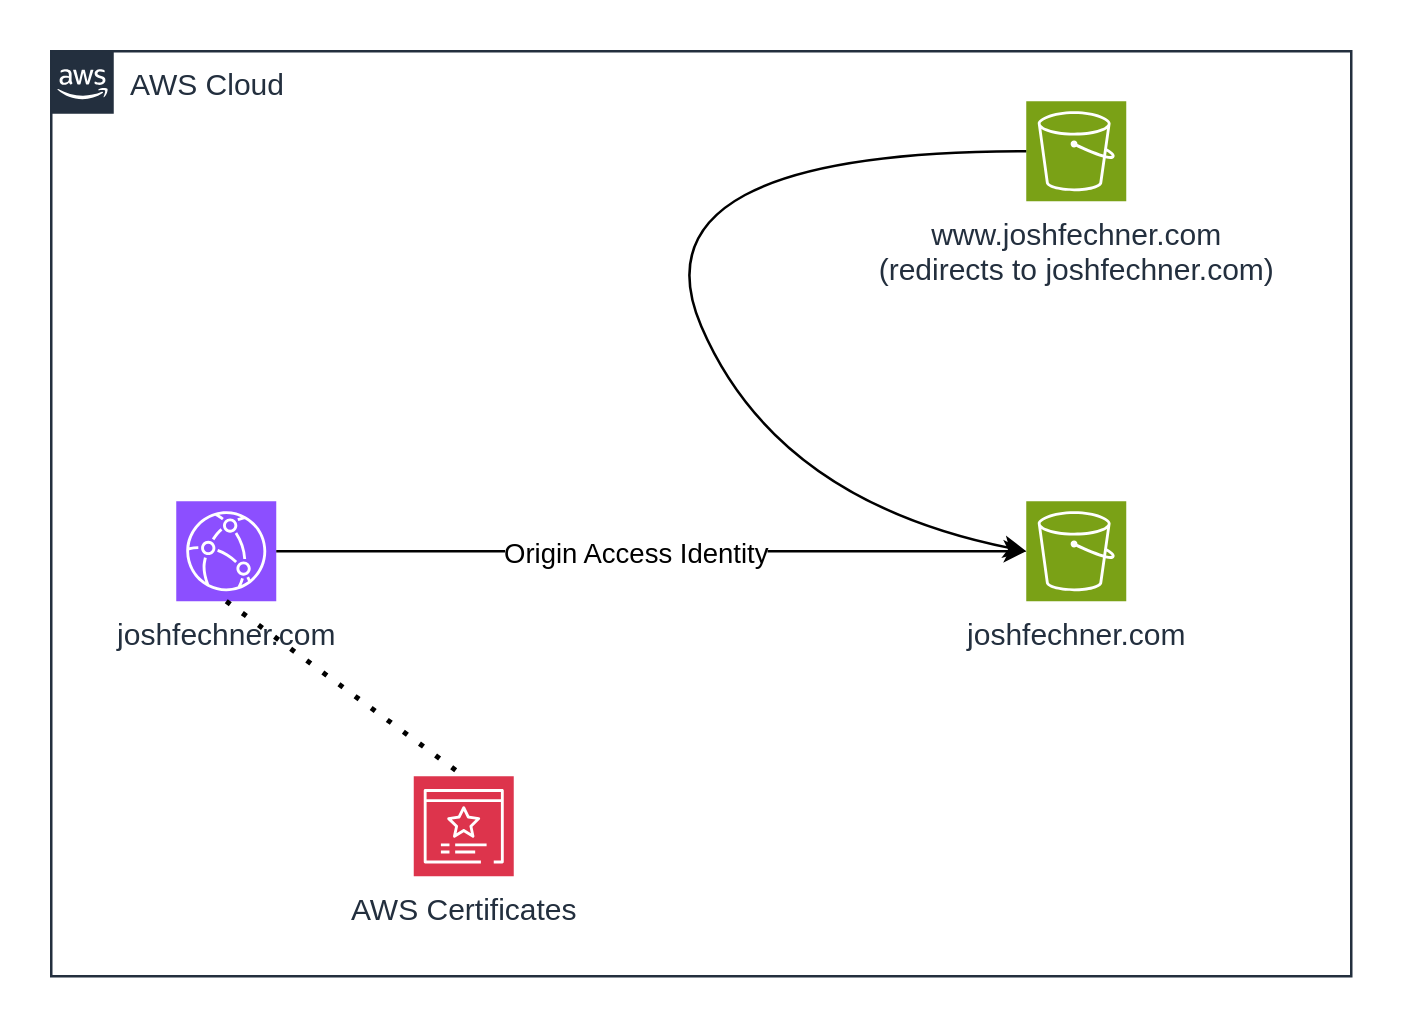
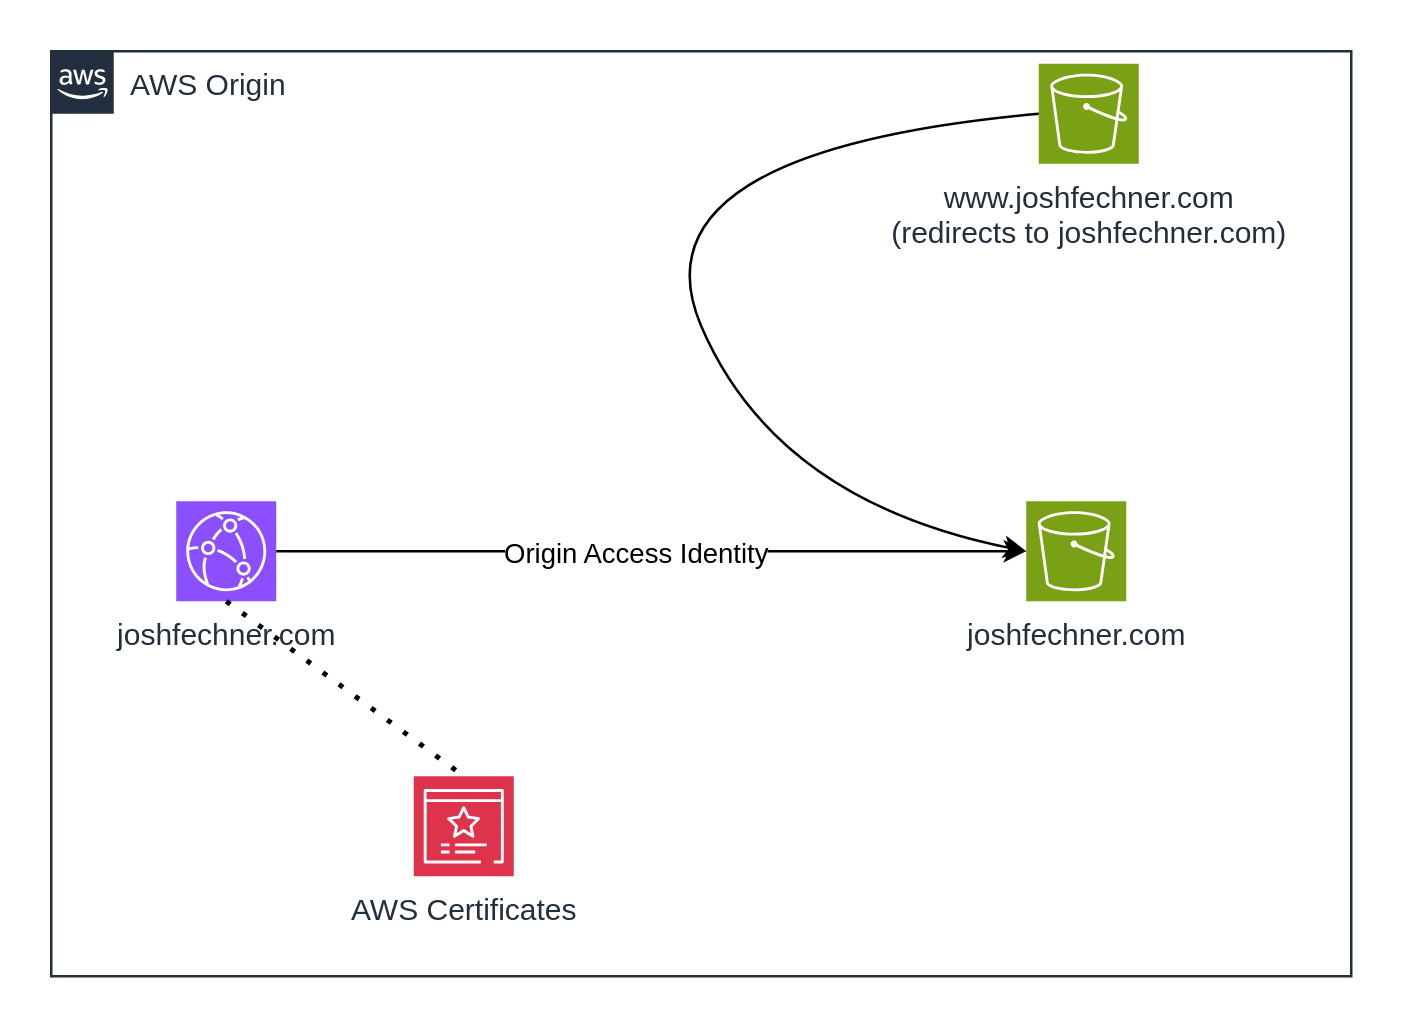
(199, 87) -> (204, 87)
(1076, 151) -> (1089, 114)
